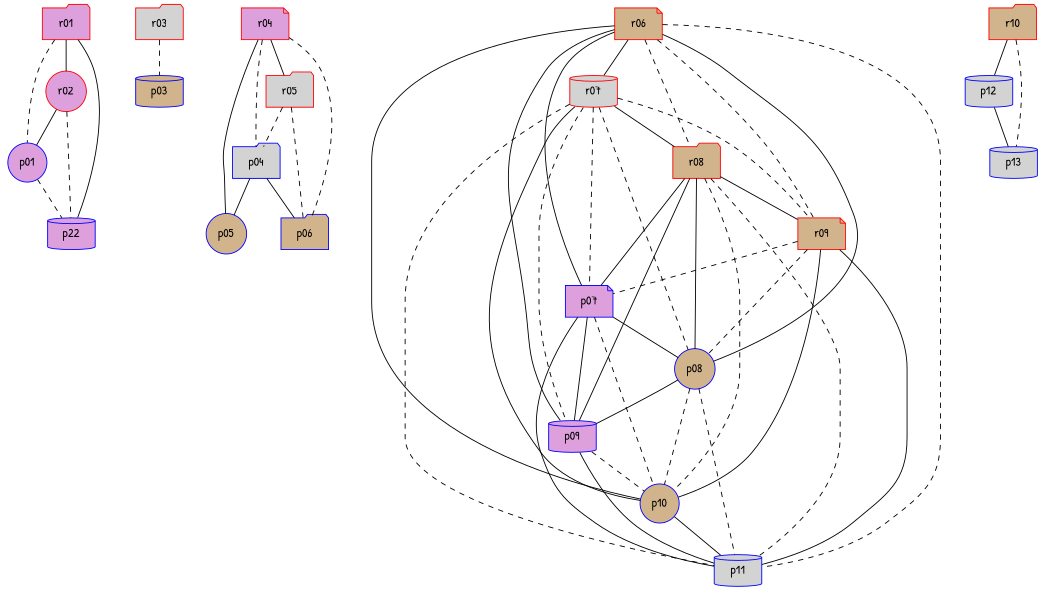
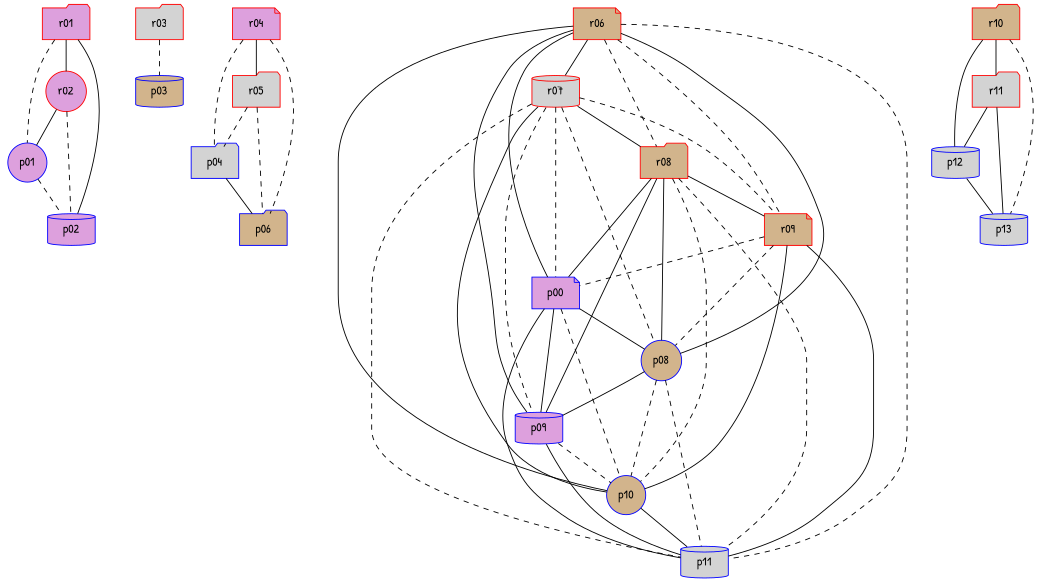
none -> (996, 91)
(71, 234) -> (71, 230)
(226, 234) -> none
(589, 301) -> (556, 293)
